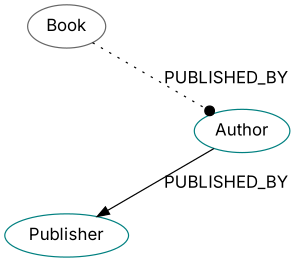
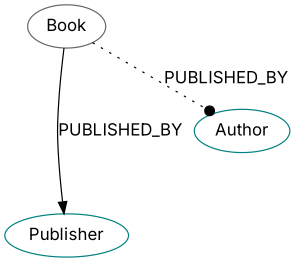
(161, 179) -> (58, 125)
